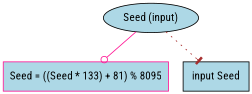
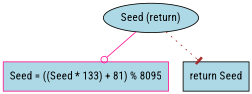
(151, 18) -> (151, 18)
(216, 77) -> (216, 77)
